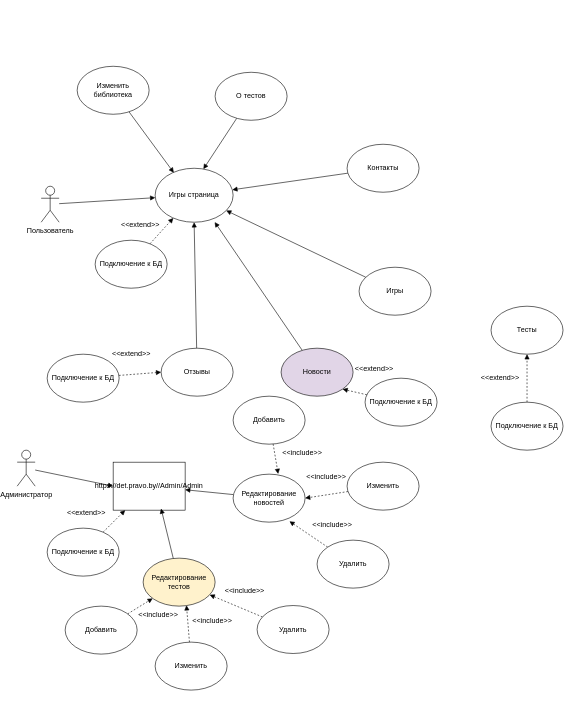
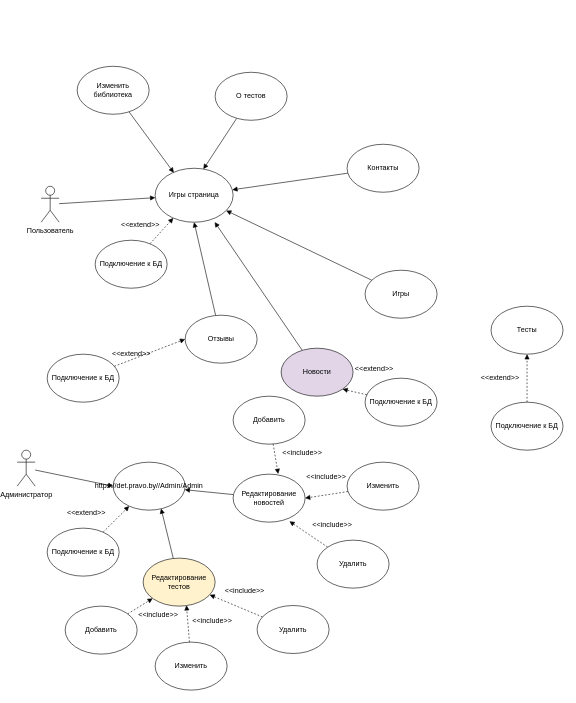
(395, 291) -> (401, 294)
(197, 372) -> (221, 339)
(149, 486) -> (149, 486)
